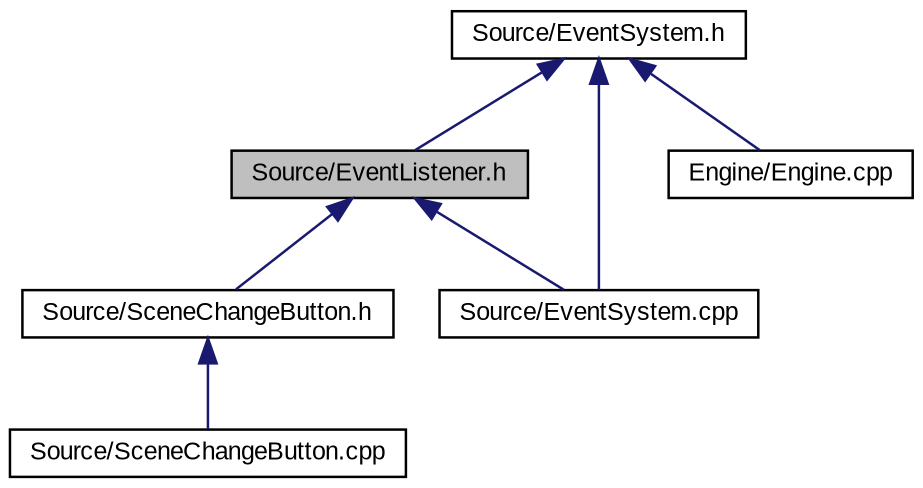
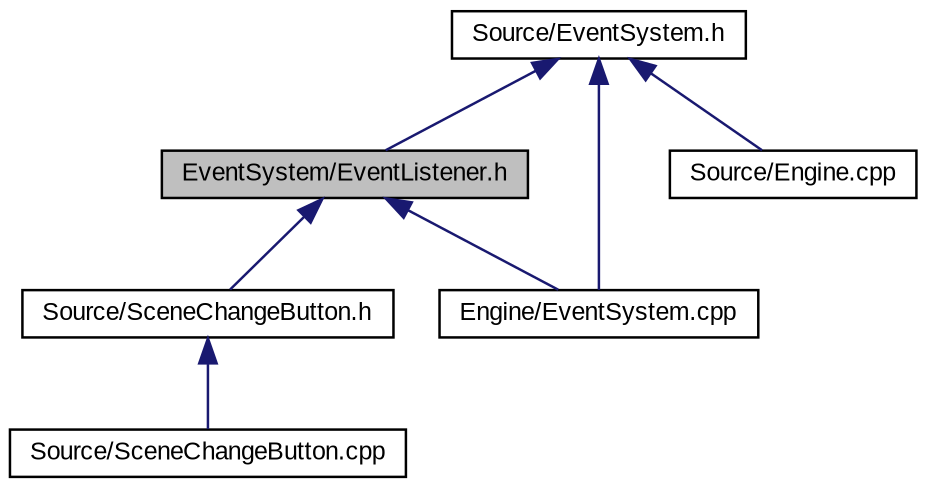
(380, 174) -> (345, 174)
(791, 174) -> (793, 174)
(599, 314) -> (599, 314)
